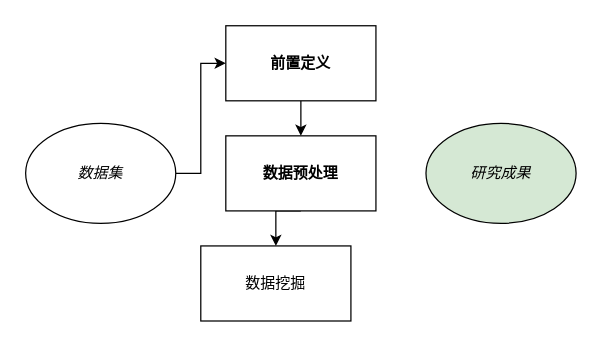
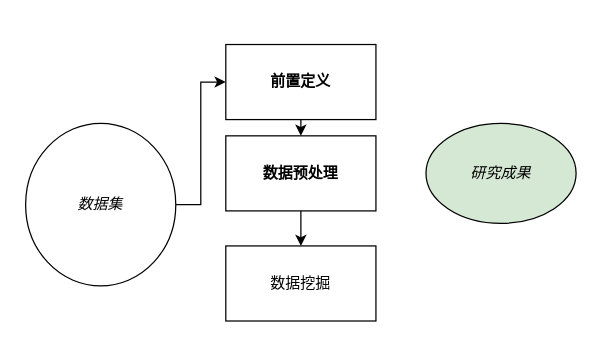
(301, 63) -> (301, 82)
(101, 173) -> (101, 204)
(276, 283) -> (301, 283)
